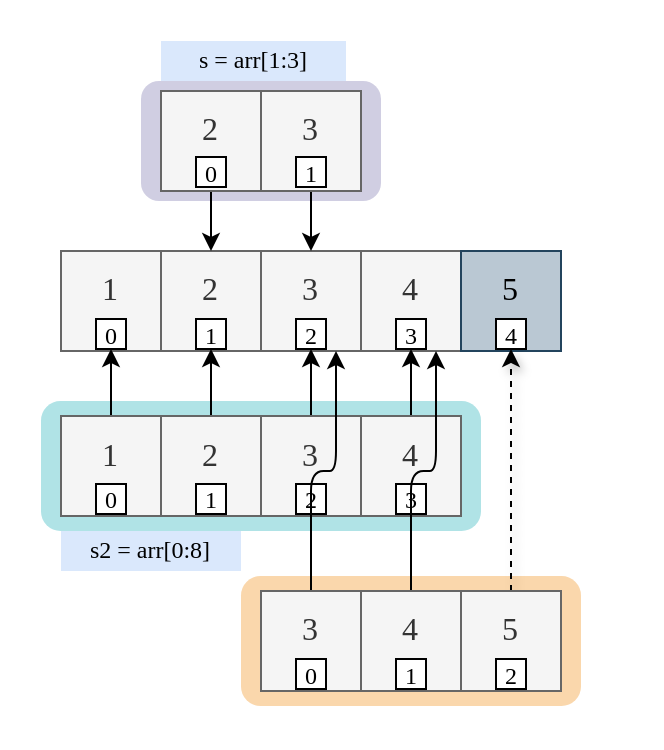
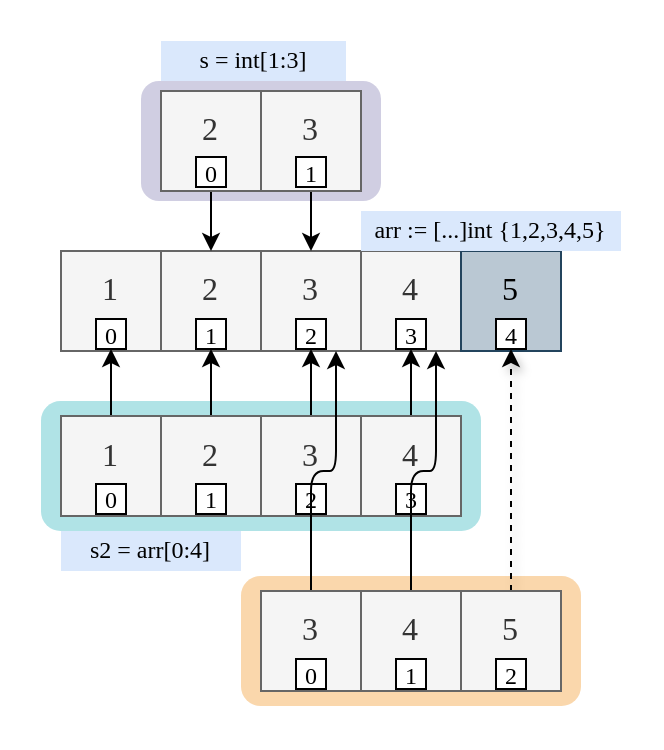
(254, 61) -> (254, 61)
none -> (491, 231)
(151, 551) -> (151, 551)
